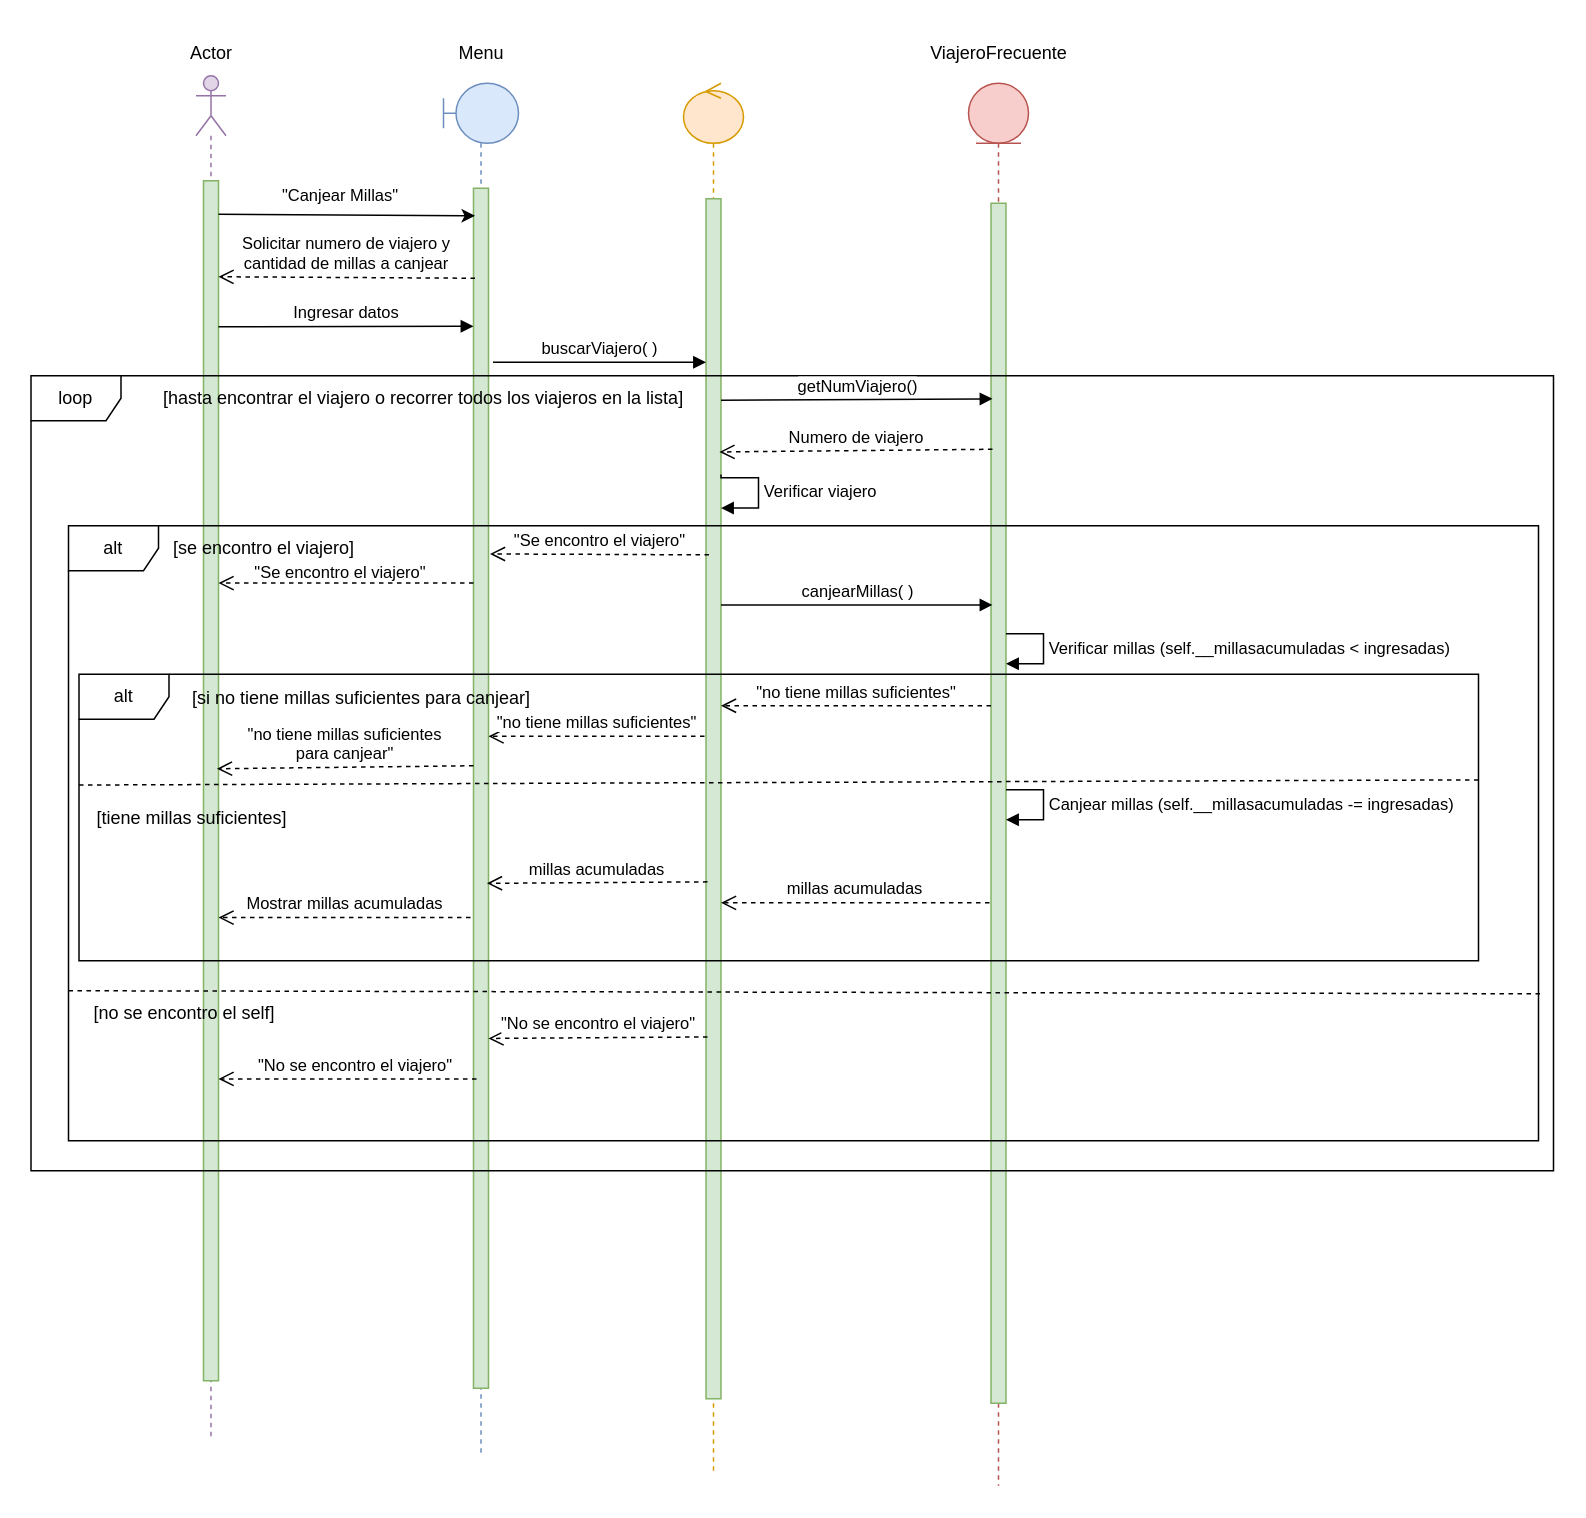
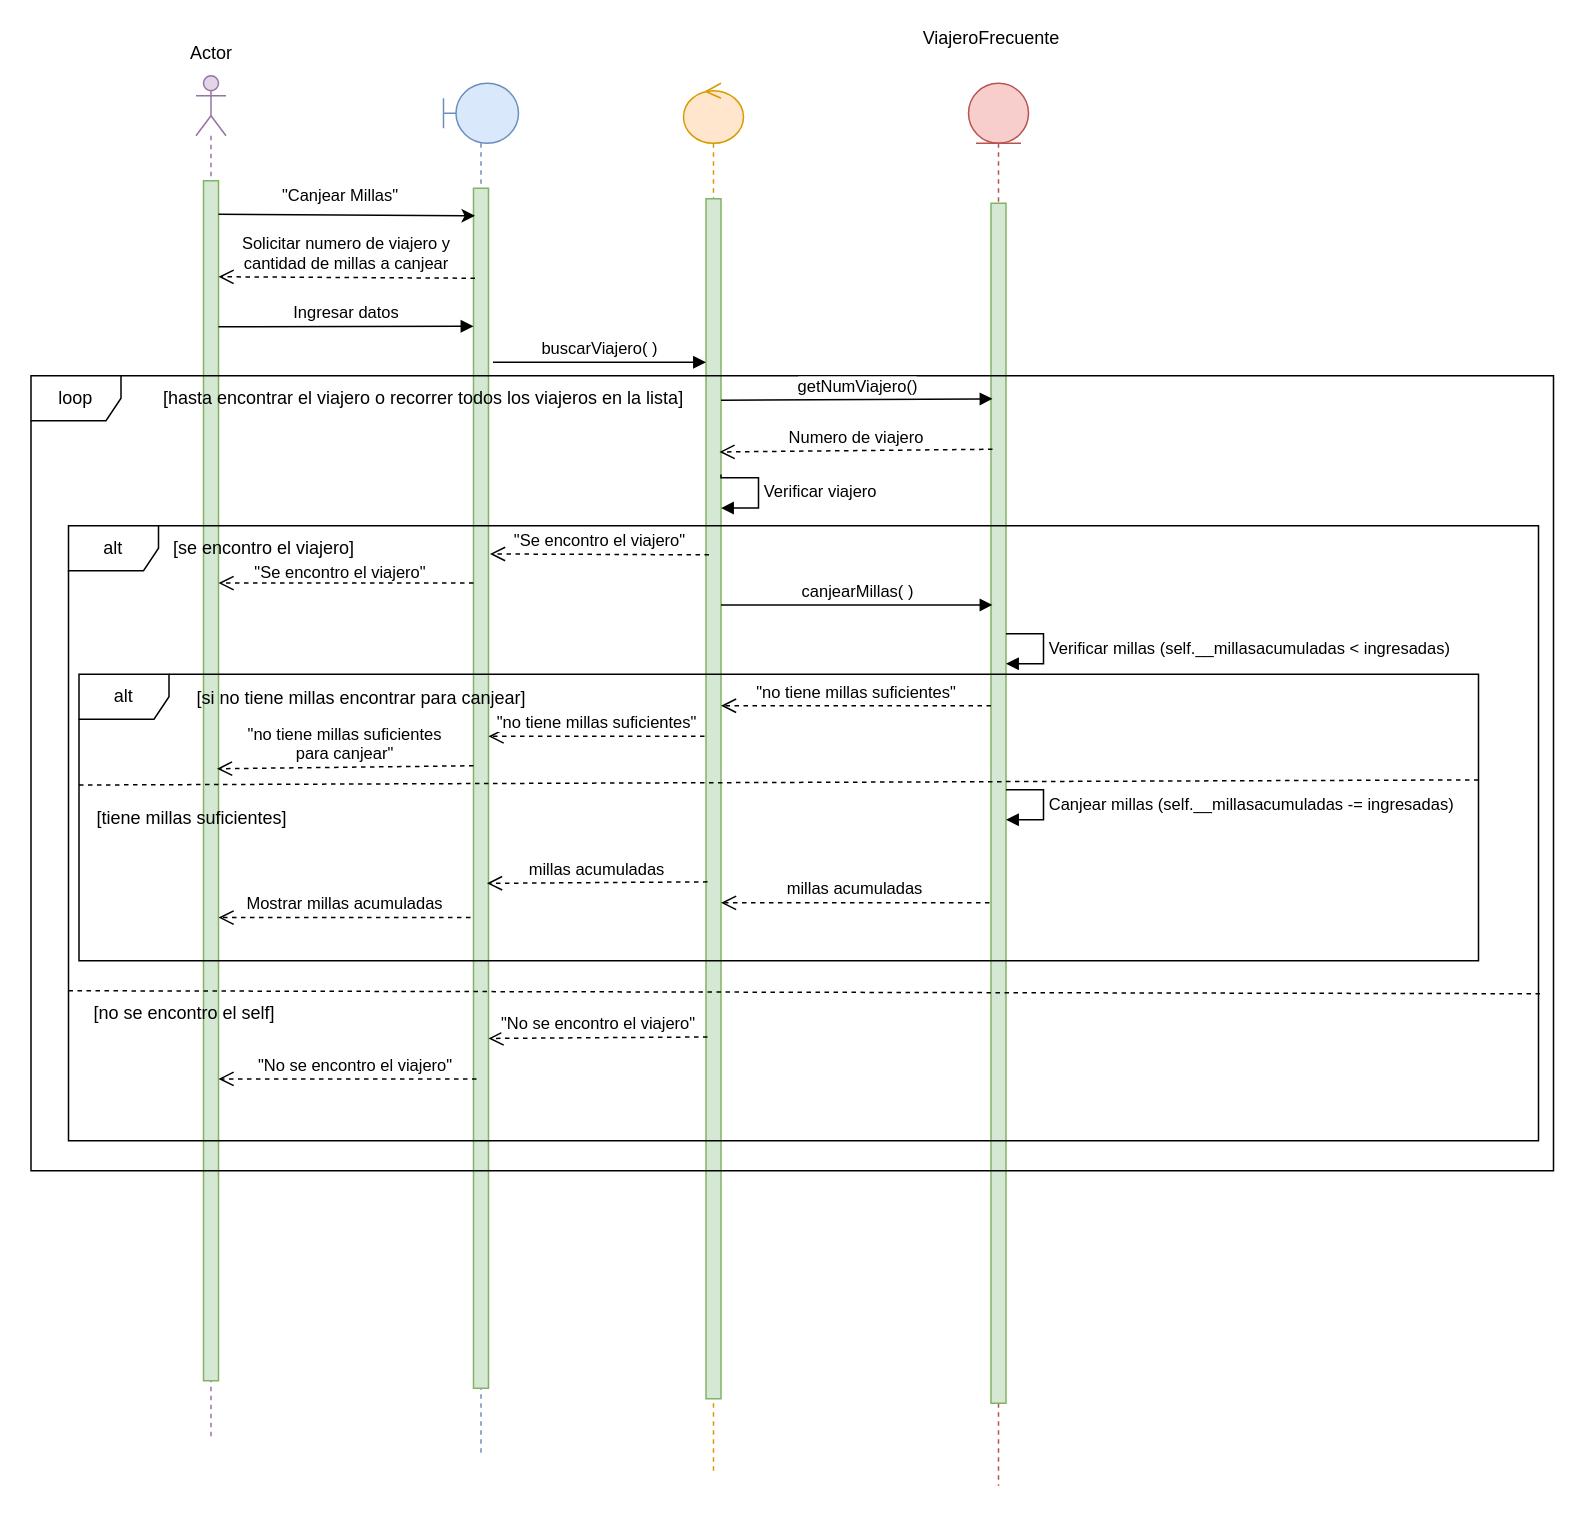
(481, 53) -> none
(998, 53) -> (991, 38)
(362, 698) -> (362, 698)
